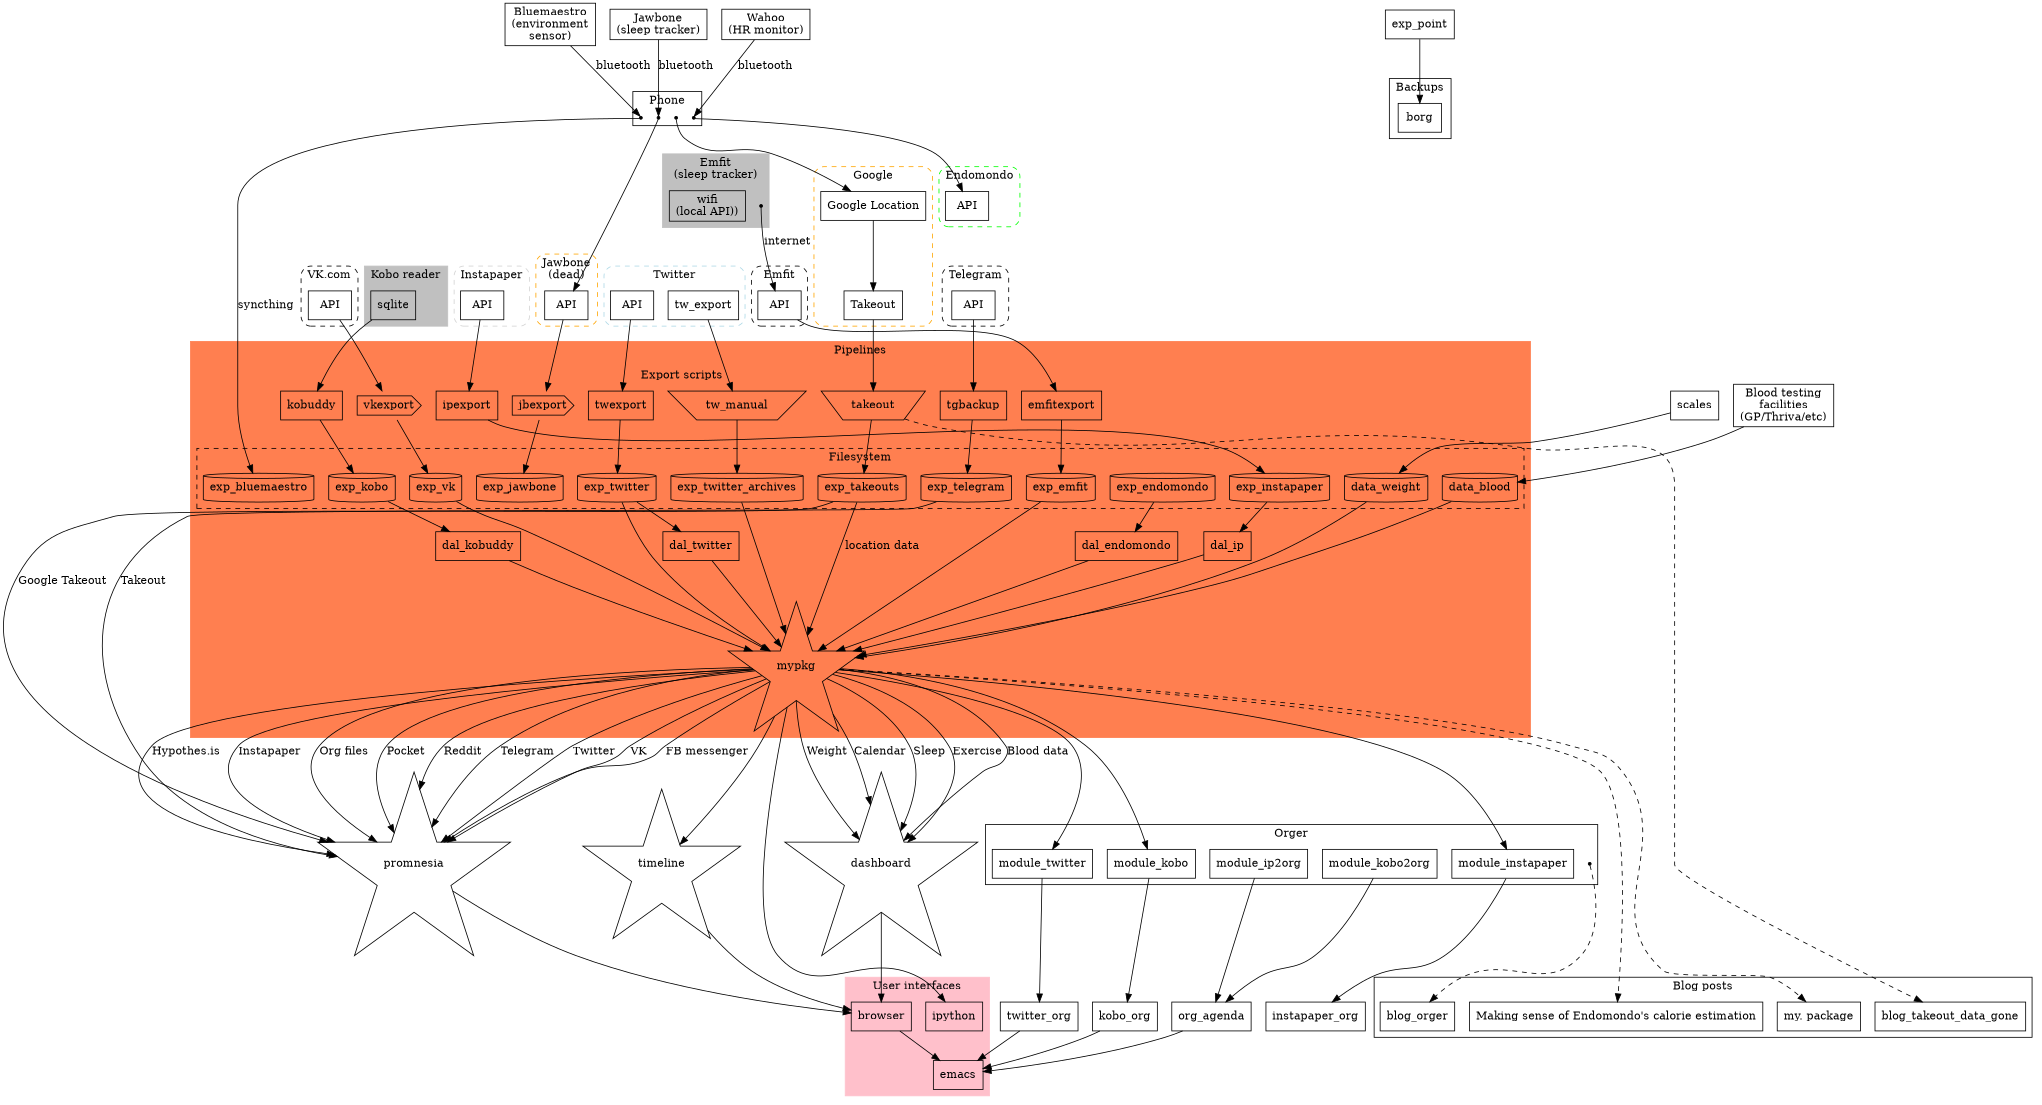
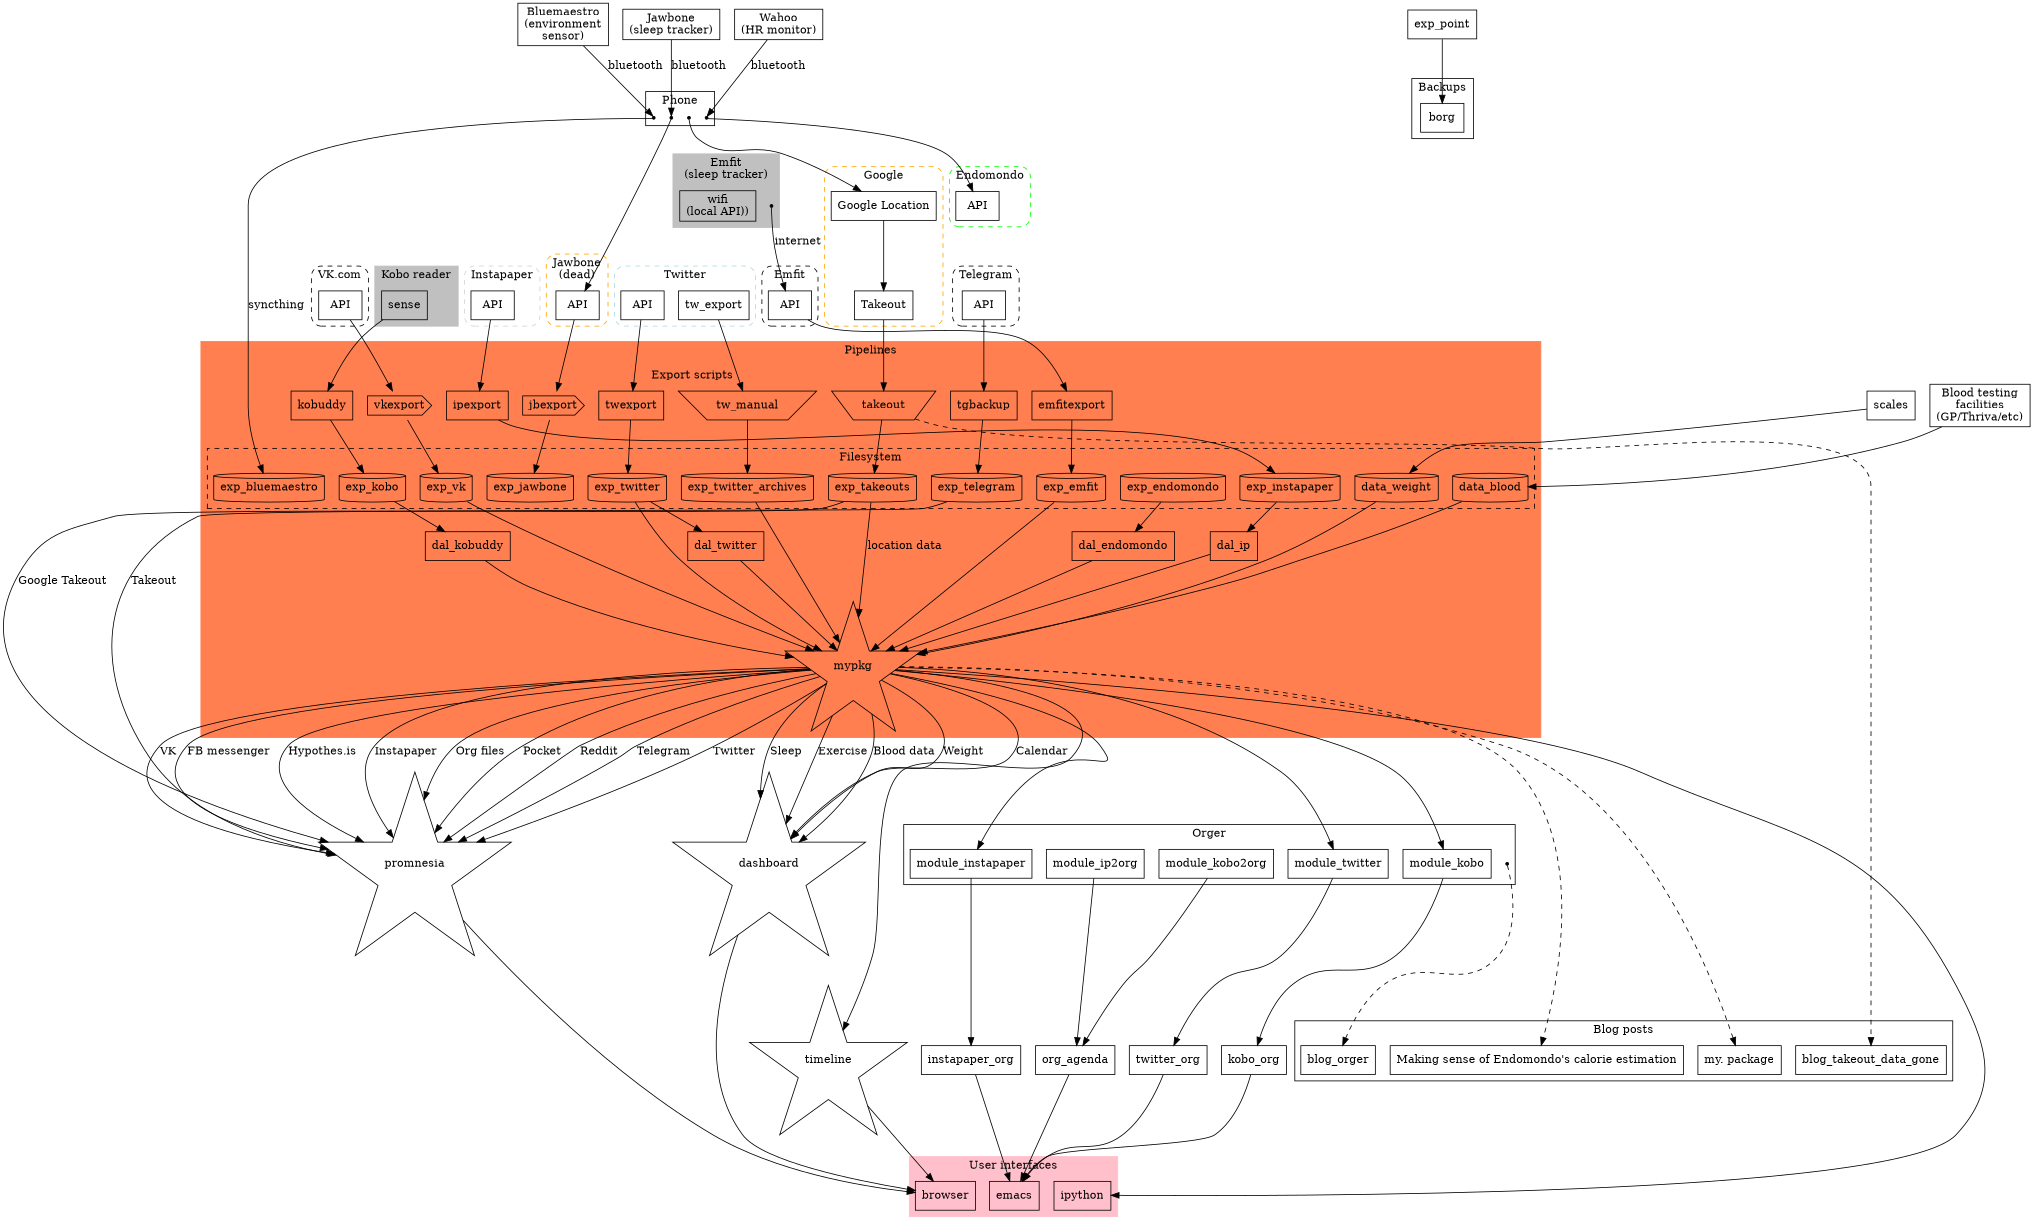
(393, 305) -> (404, 305)
(917, 1043) -> (991, 1124)
